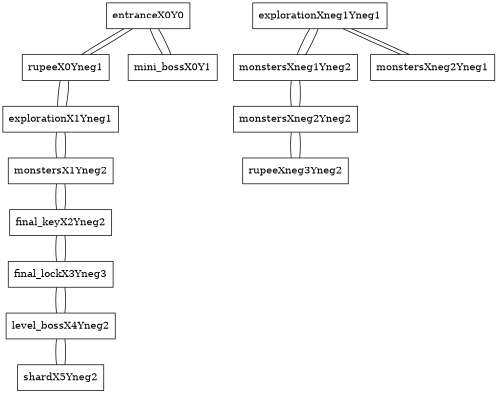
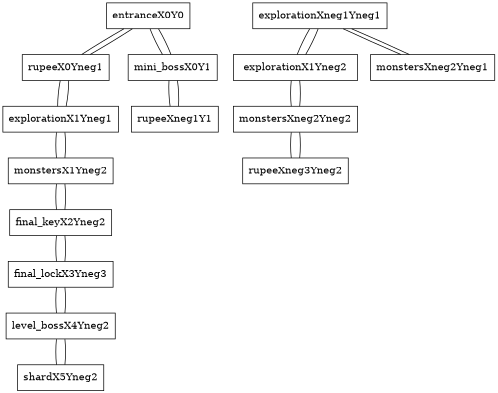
(295, 67) -> (295, 67)
none -> (175, 119)
